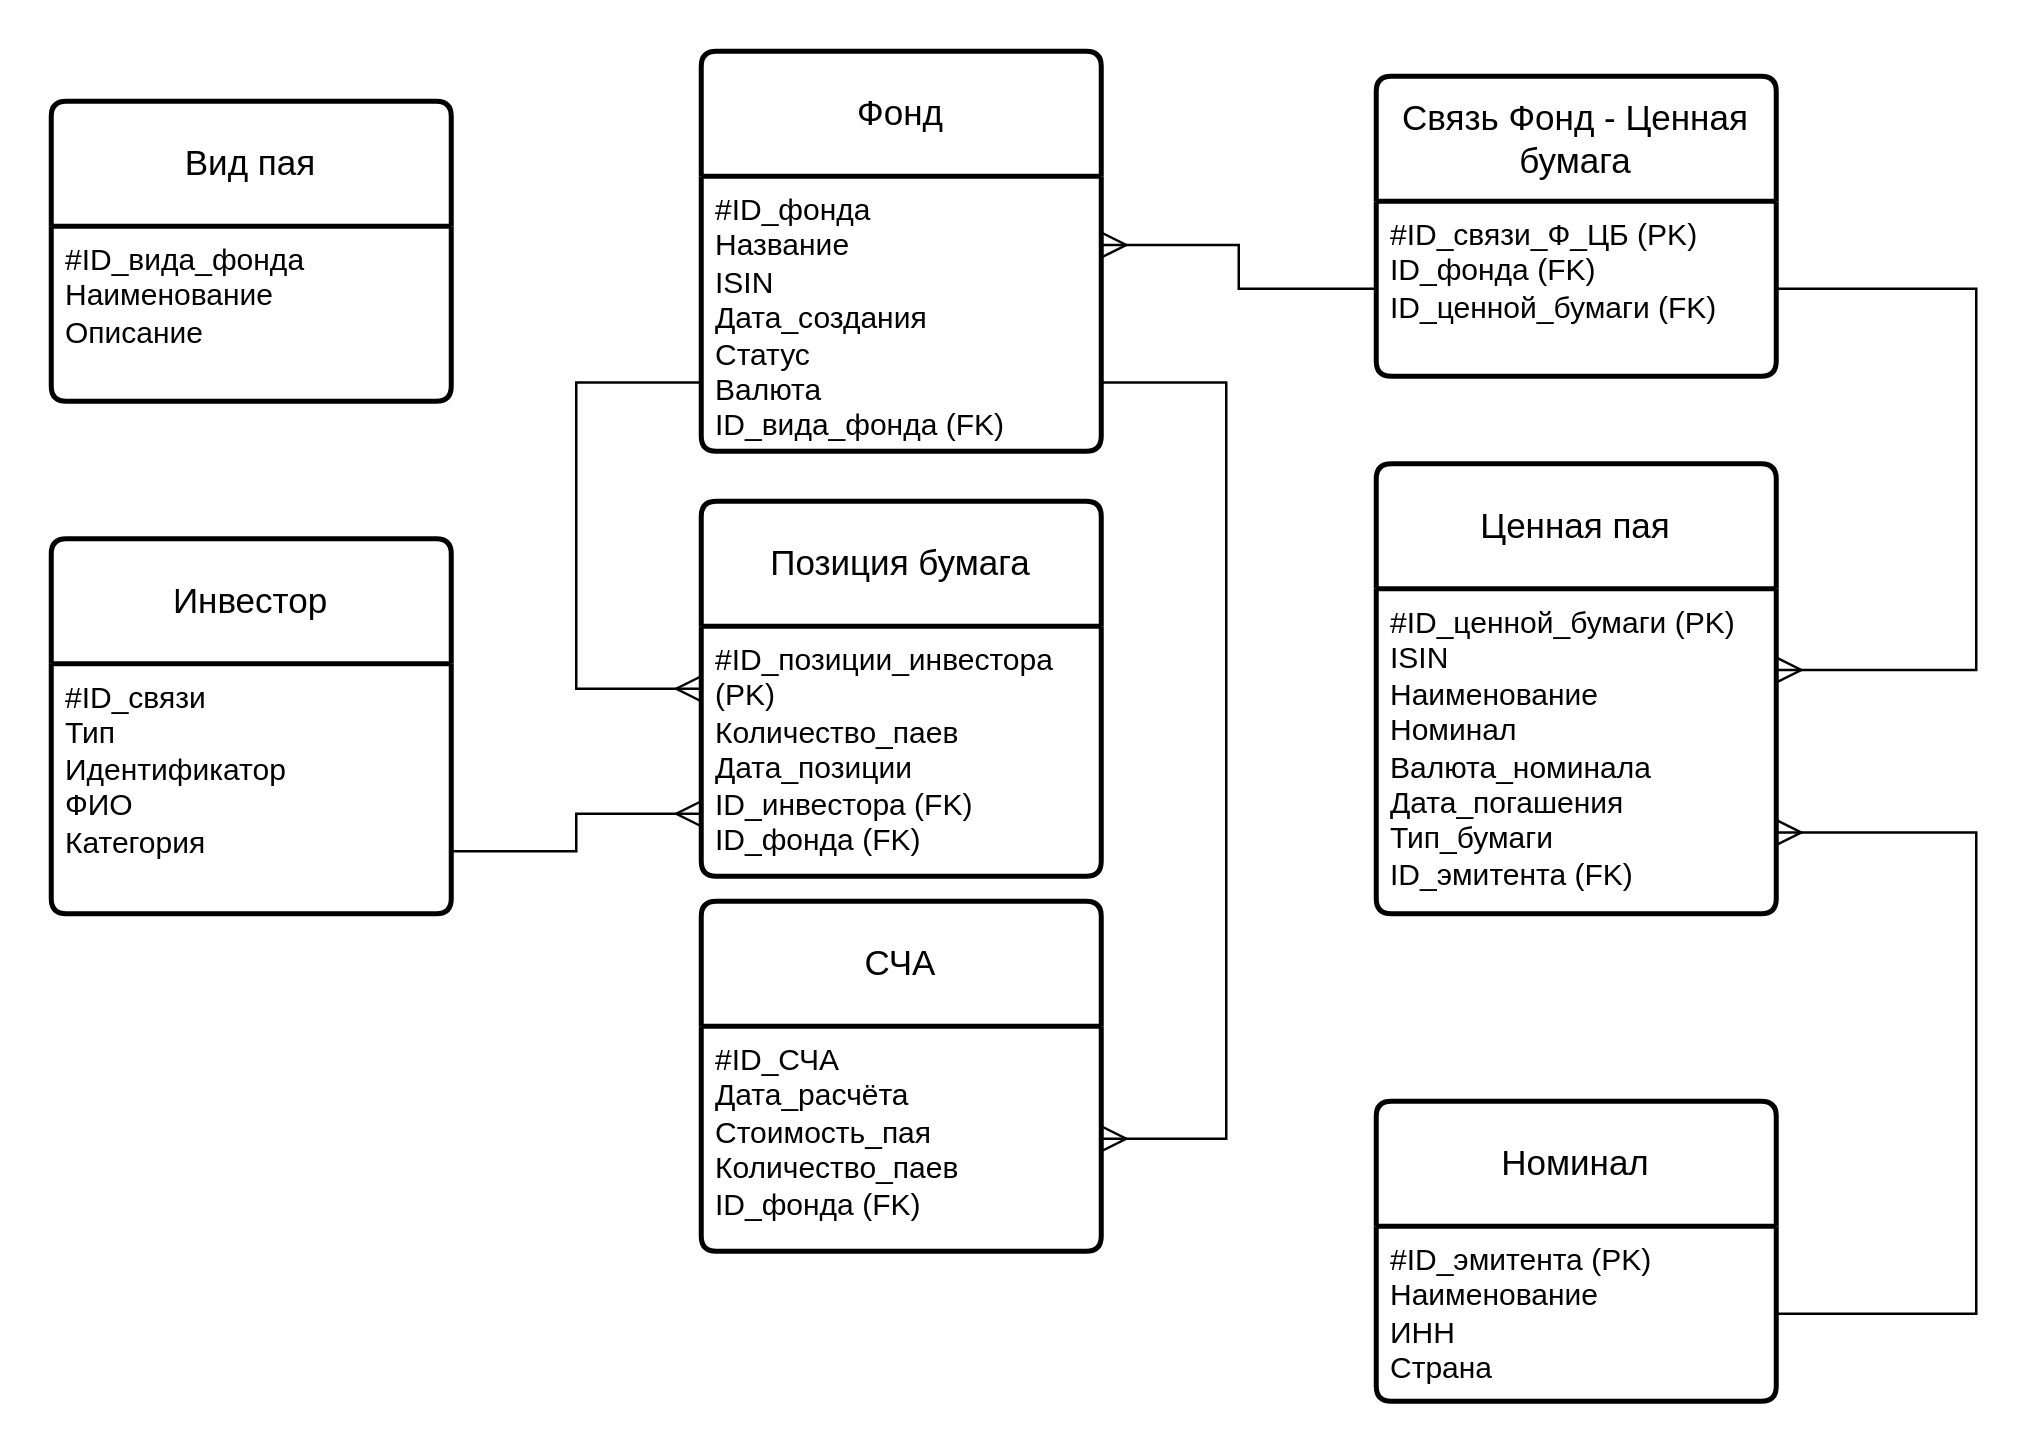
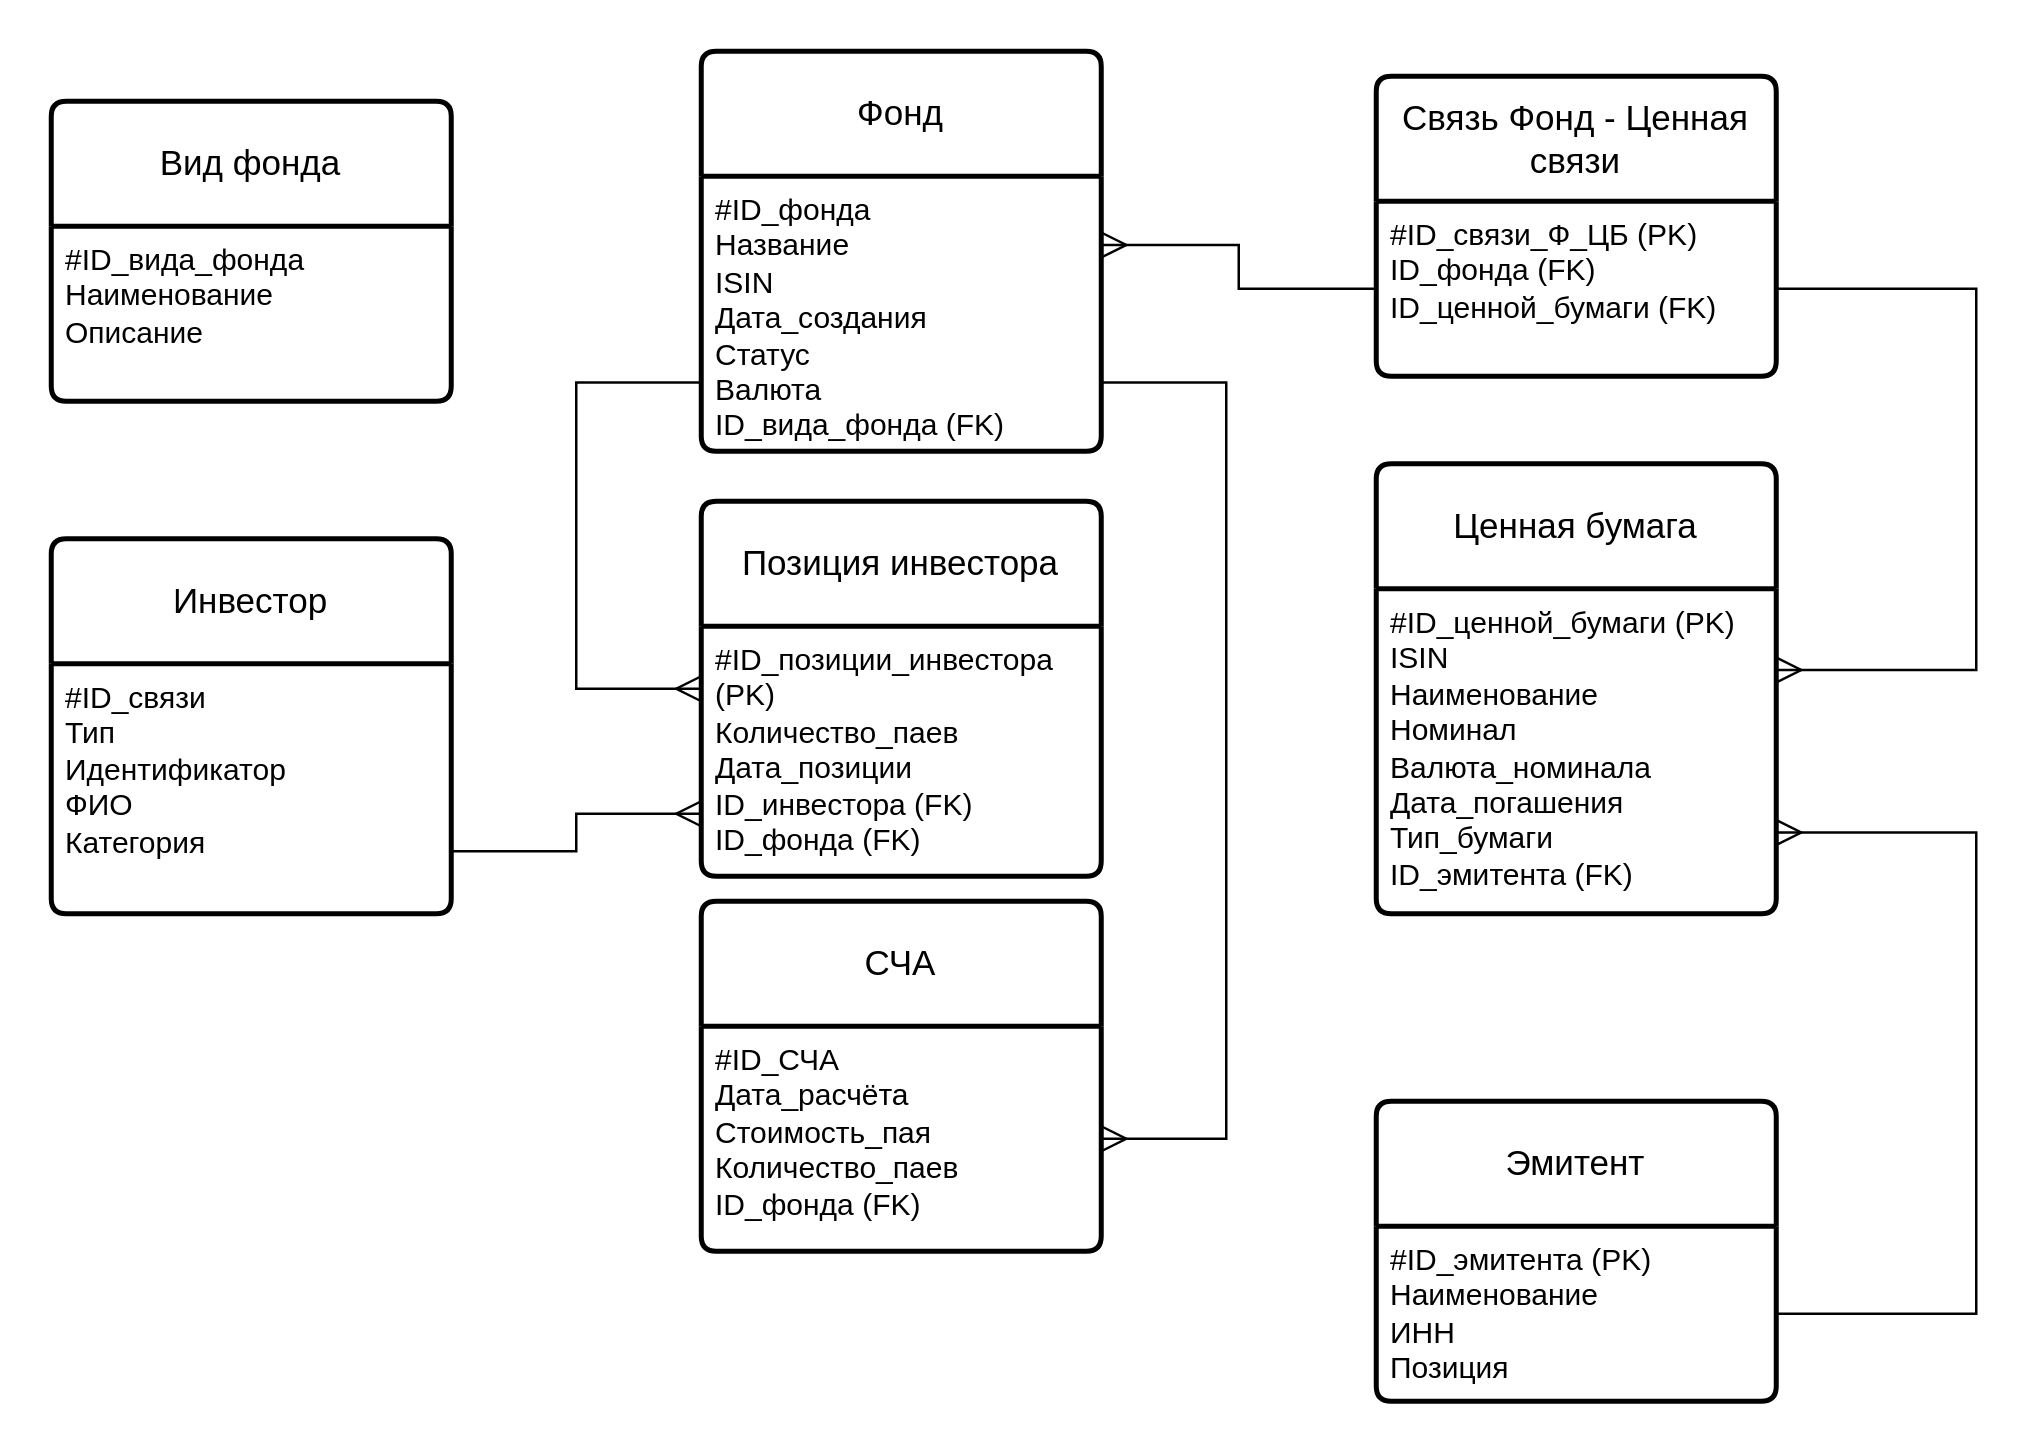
(1576, 139) -> (1576, 139)
(251, 164) -> (251, 164)
(1576, 526) -> (1576, 526)
(901, 564) -> (901, 564)
(1576, 1164) -> (1576, 1164)
(1530, 1316) -> (1530, 1316)
